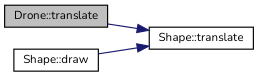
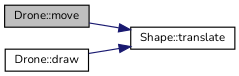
(56, 16) -> (47, 16)
(56, 60) -> (47, 60)
